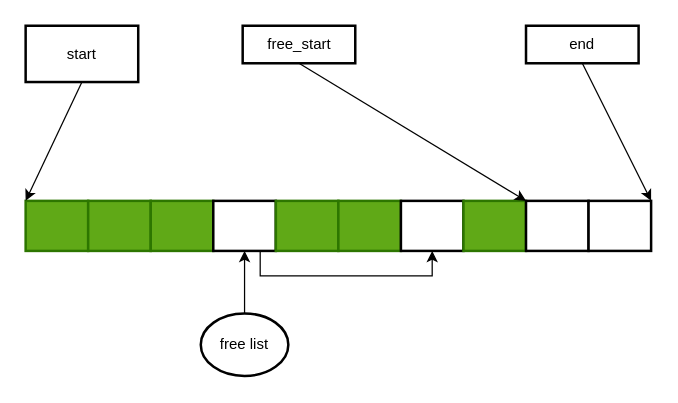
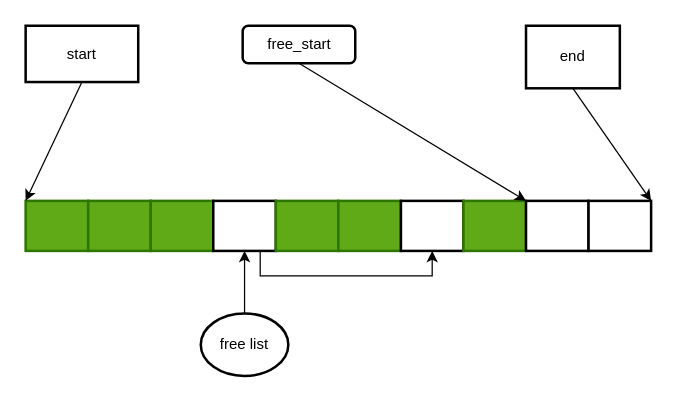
(299, 44) -> (299, 44)
(582, 44) -> (573, 57)
